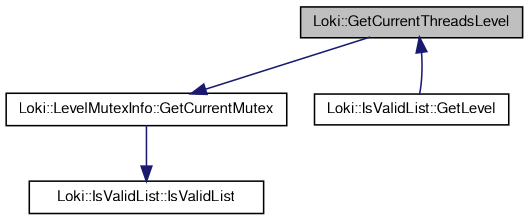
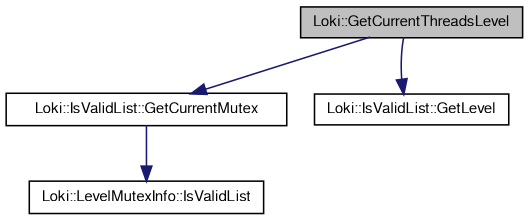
(422, 74) -> (401, 58)
(146, 109) -> (146, 109)
(146, 197) -> (146, 197)
